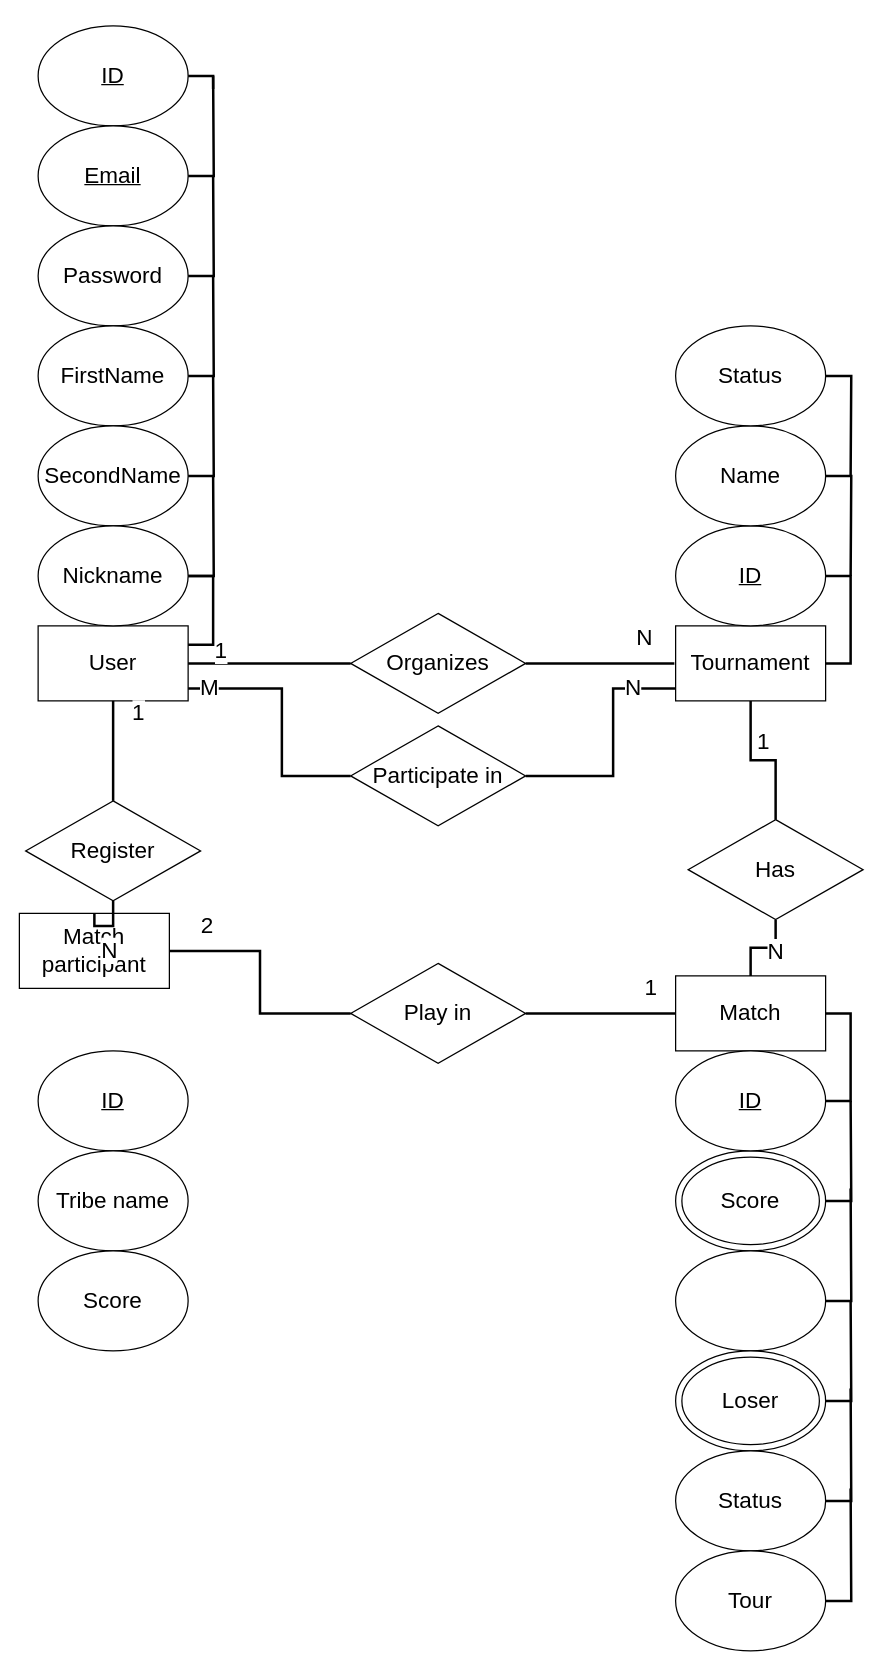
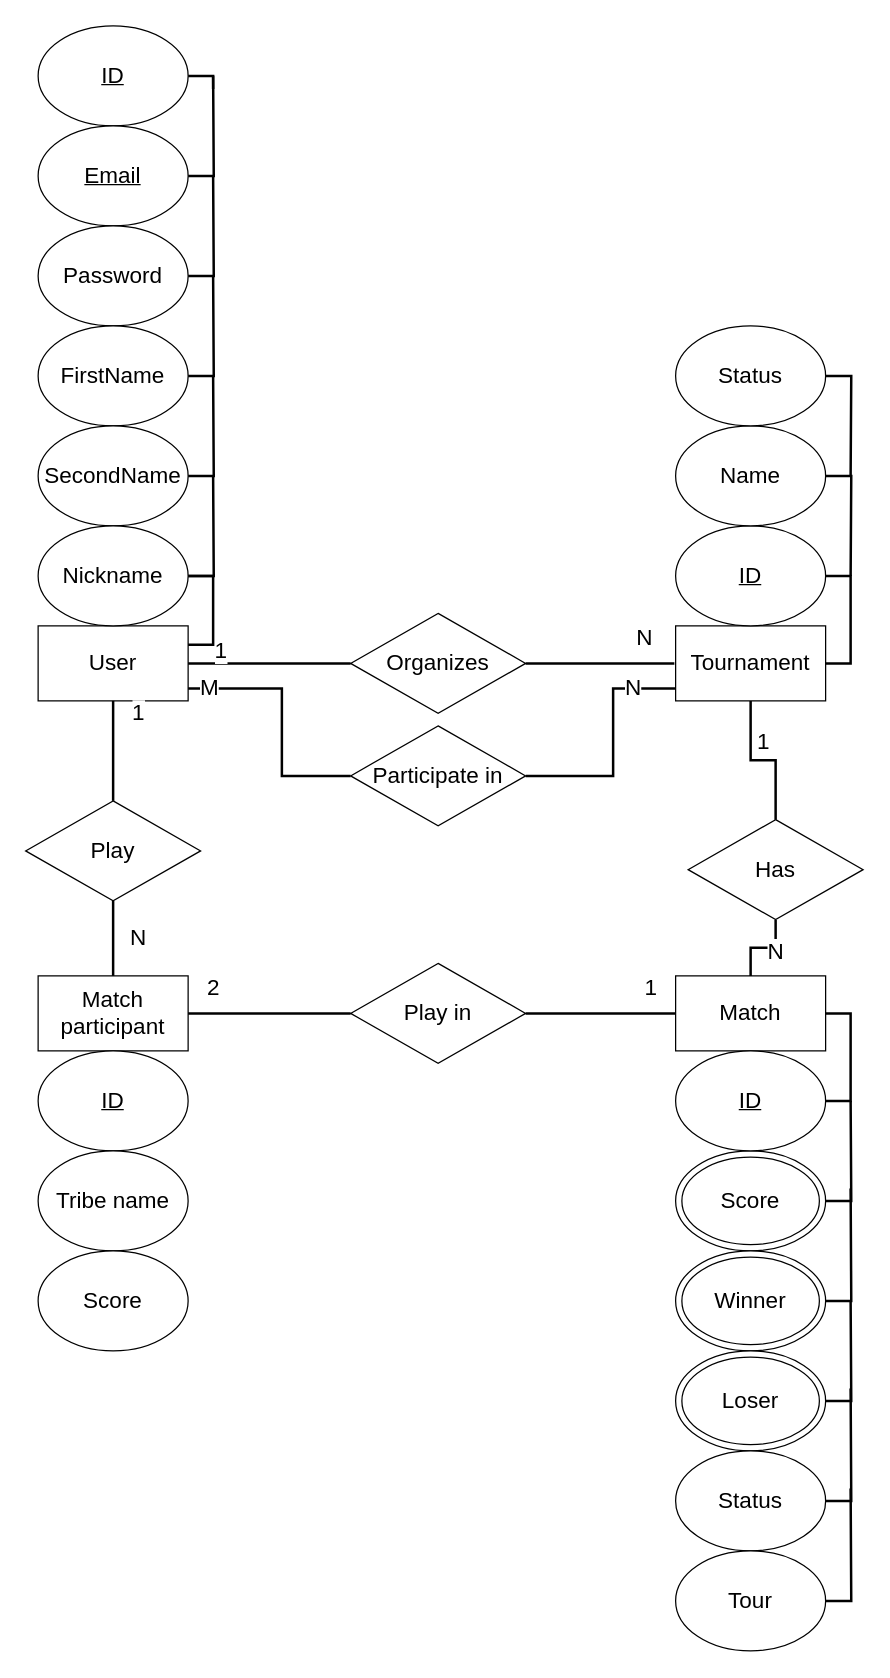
(113, 851) -> (113, 851)
(94, 951) -> (113, 1013)
none -> (751, 1301)
